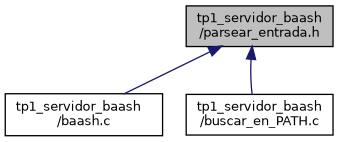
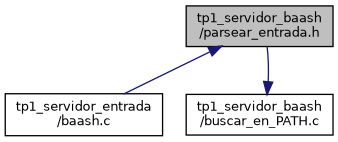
(251, 77) -> (268, 64)
(84, 115) -> (84, 115)
